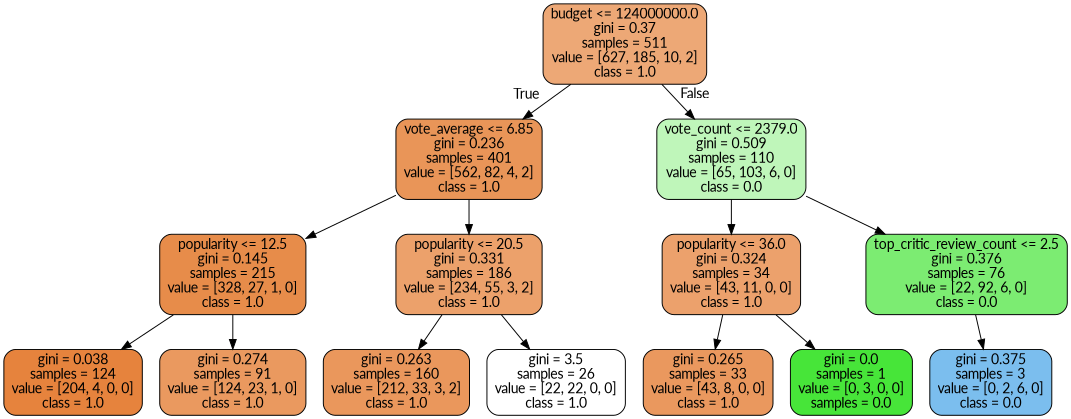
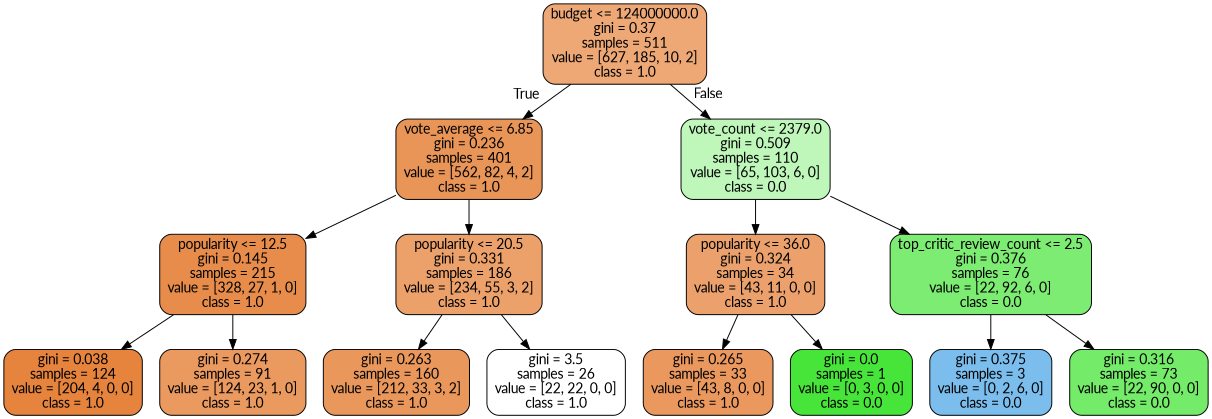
(851, 382) -> (851, 382)
none -> (1139, 382)
